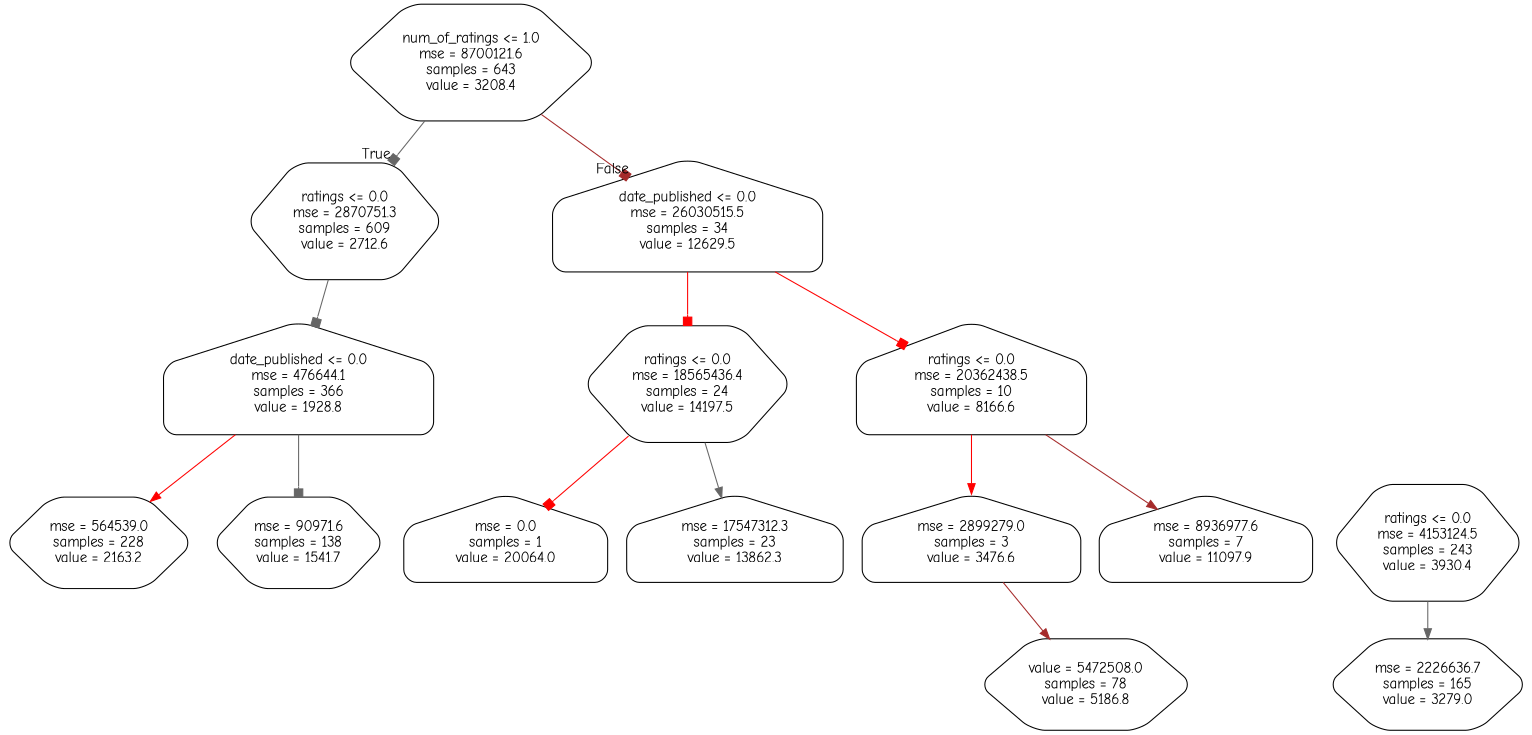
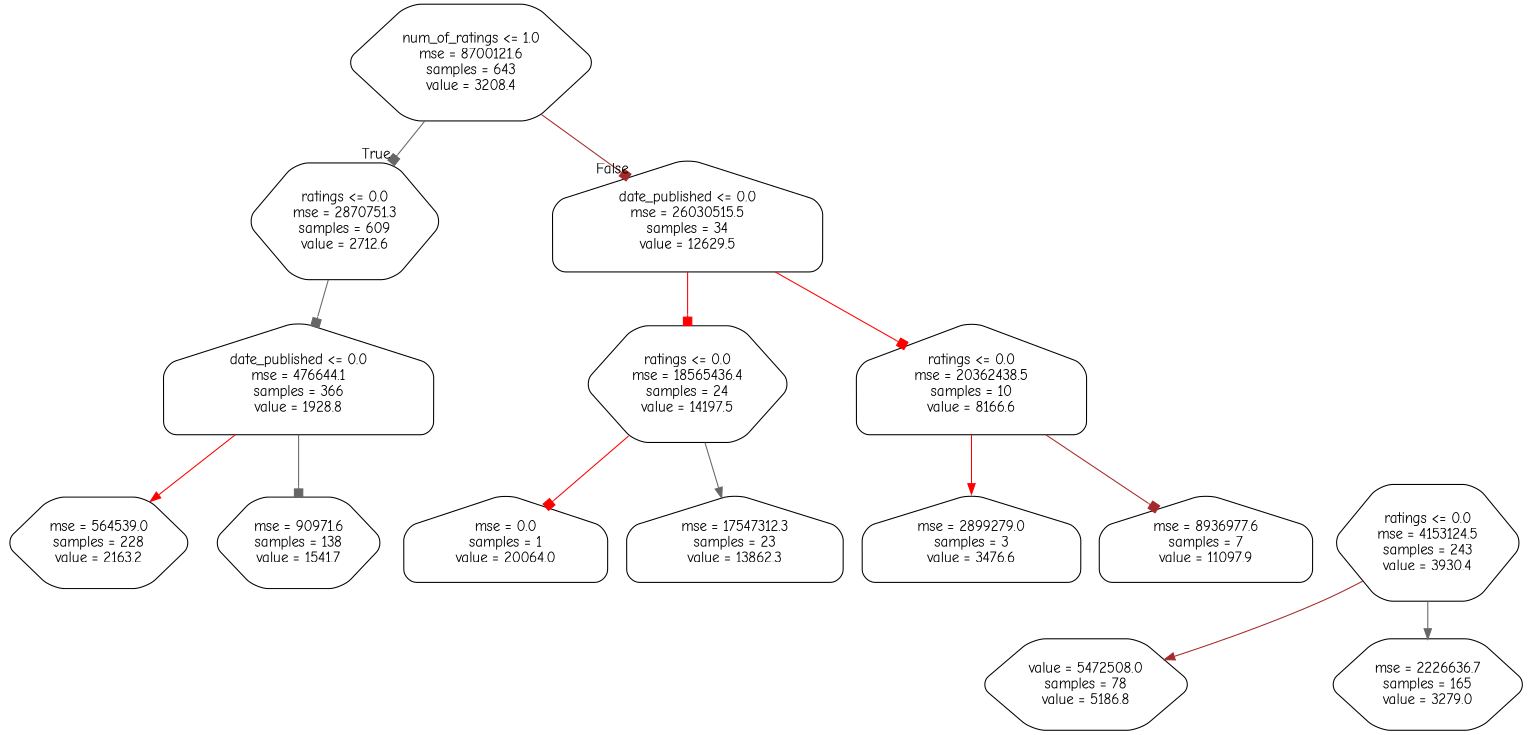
(1097, 469) -> (1097, 469)
(1023, 607) -> (1270, 622)
